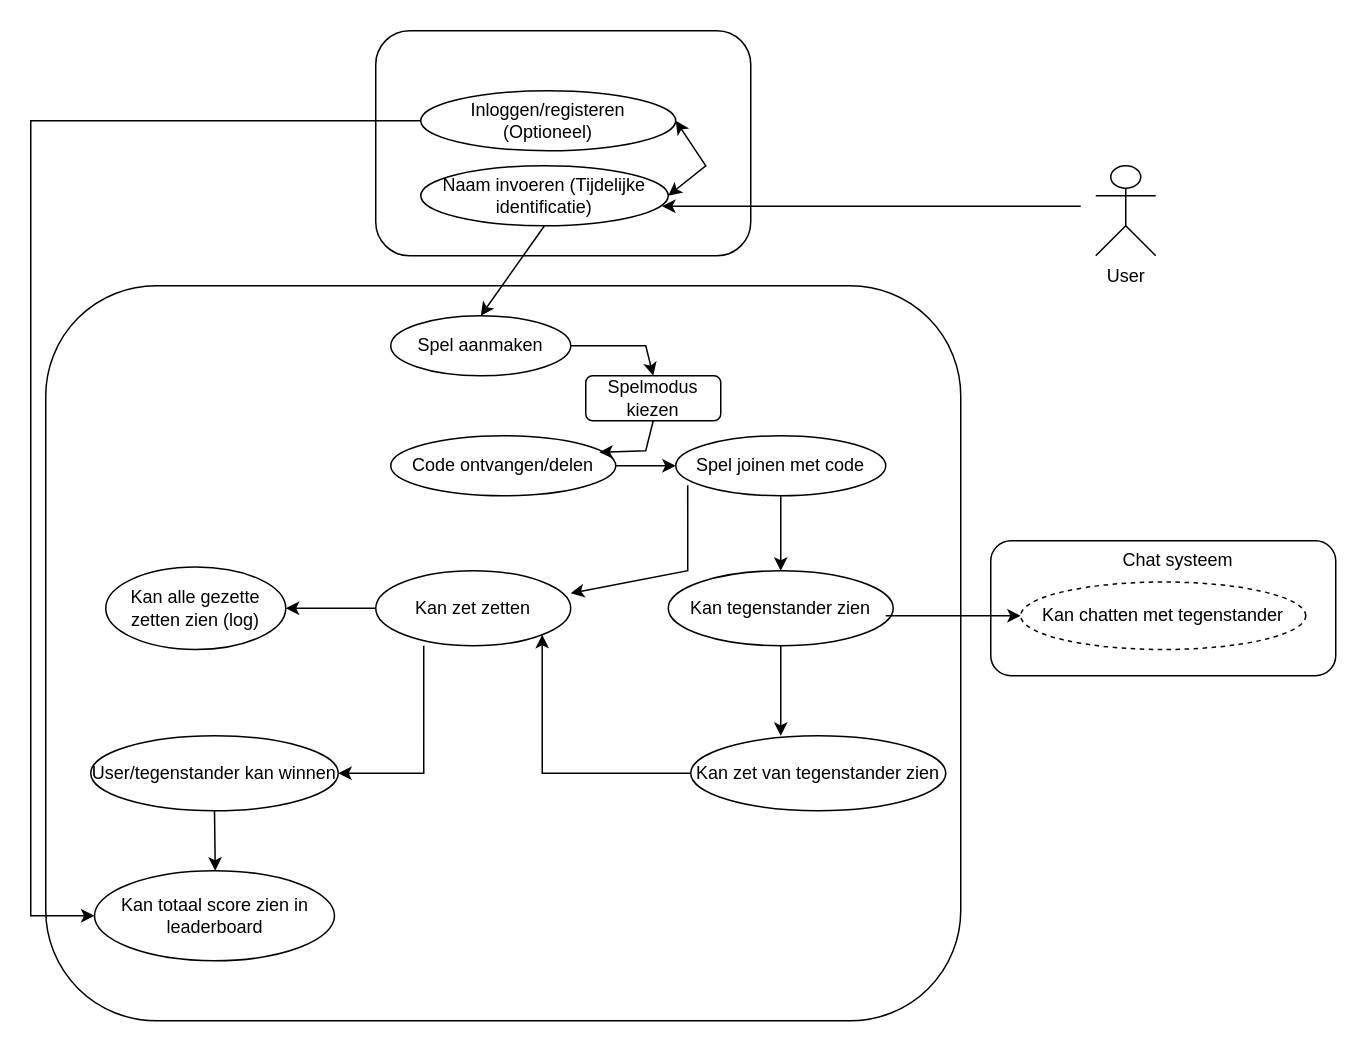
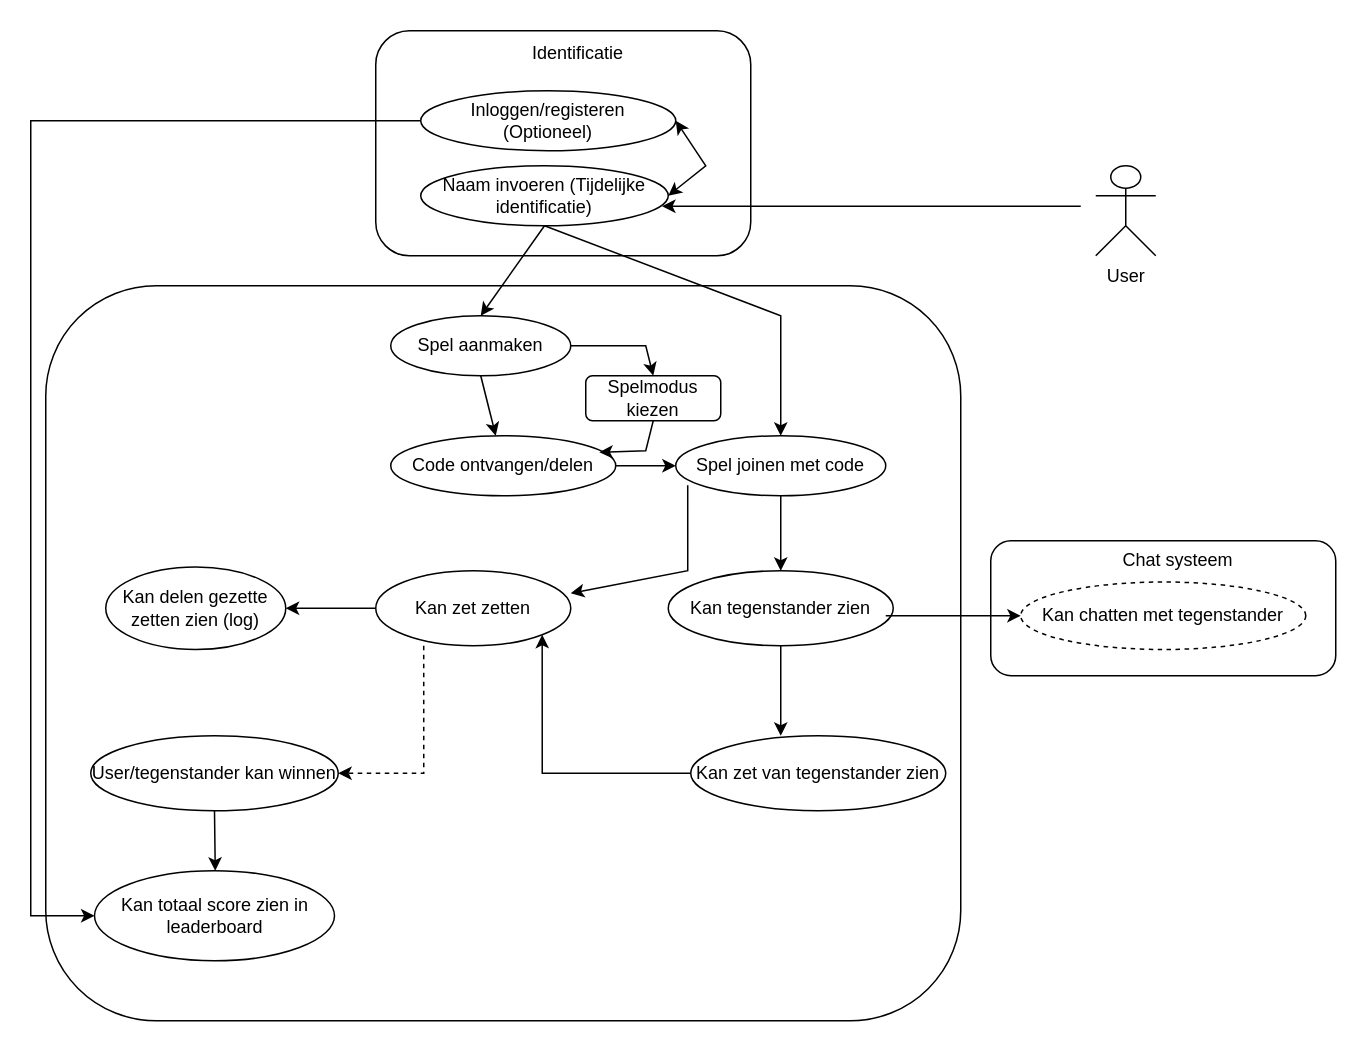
none -> (578, 53)
none -> (715, 291)
none -> (487, 401)
(196, 608) -> (196, 608)
(424, 746) -> (424, 746)
